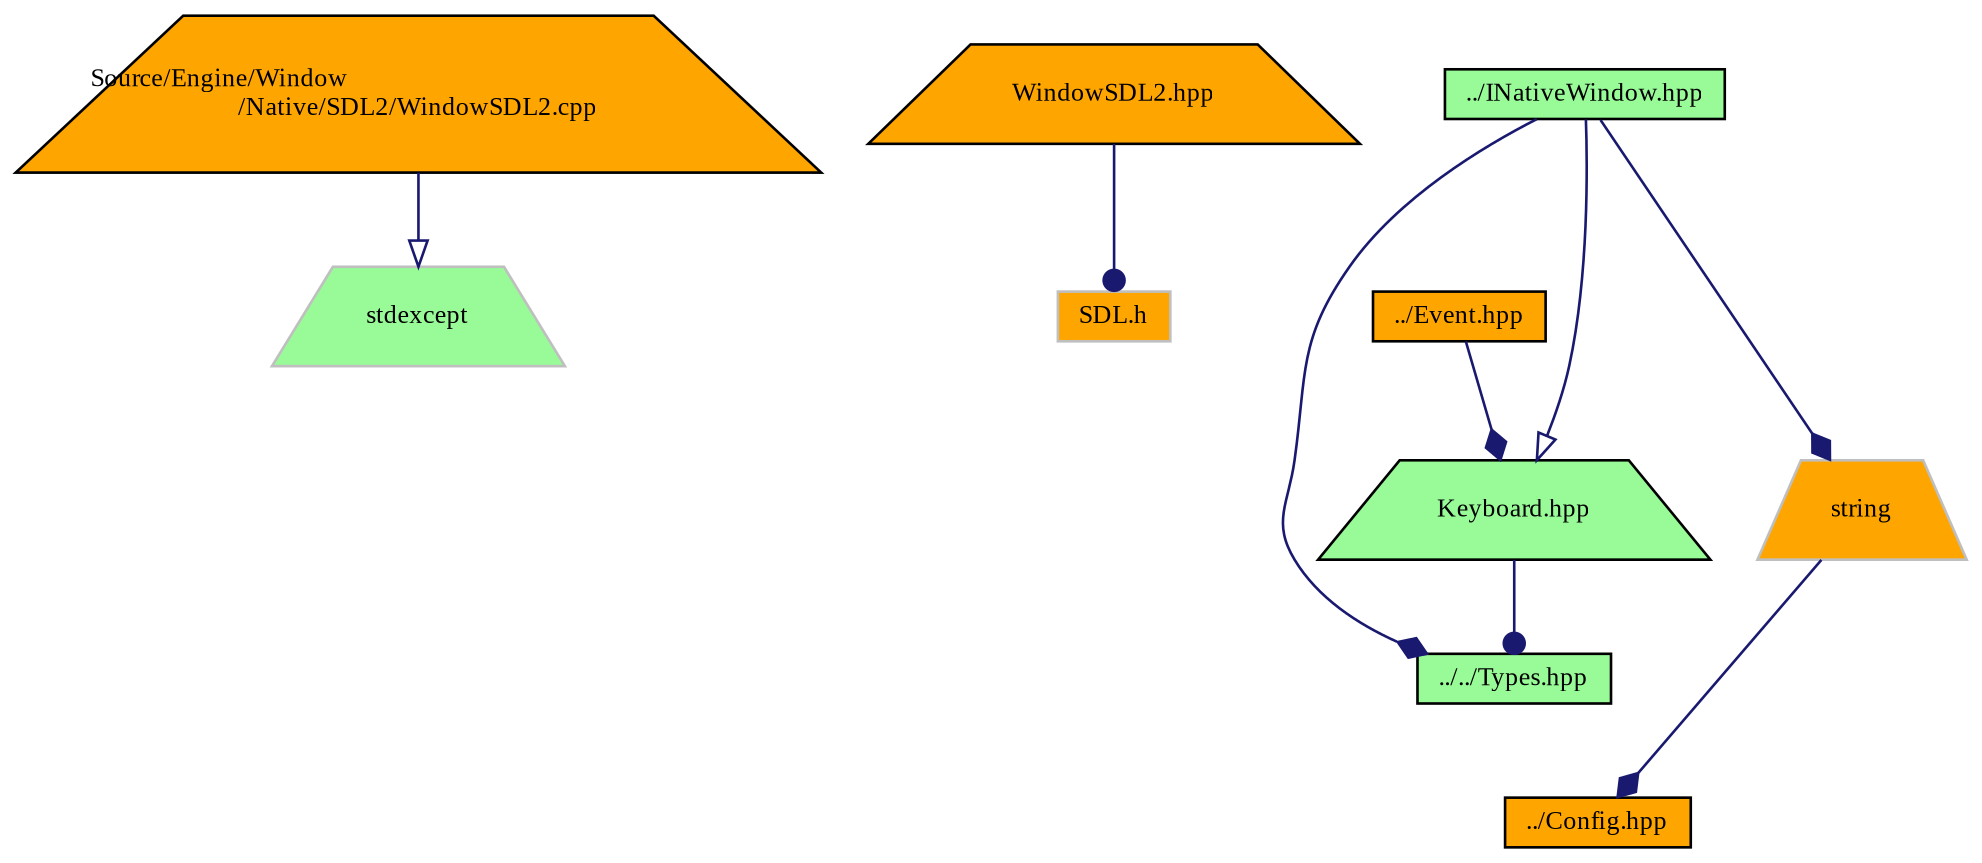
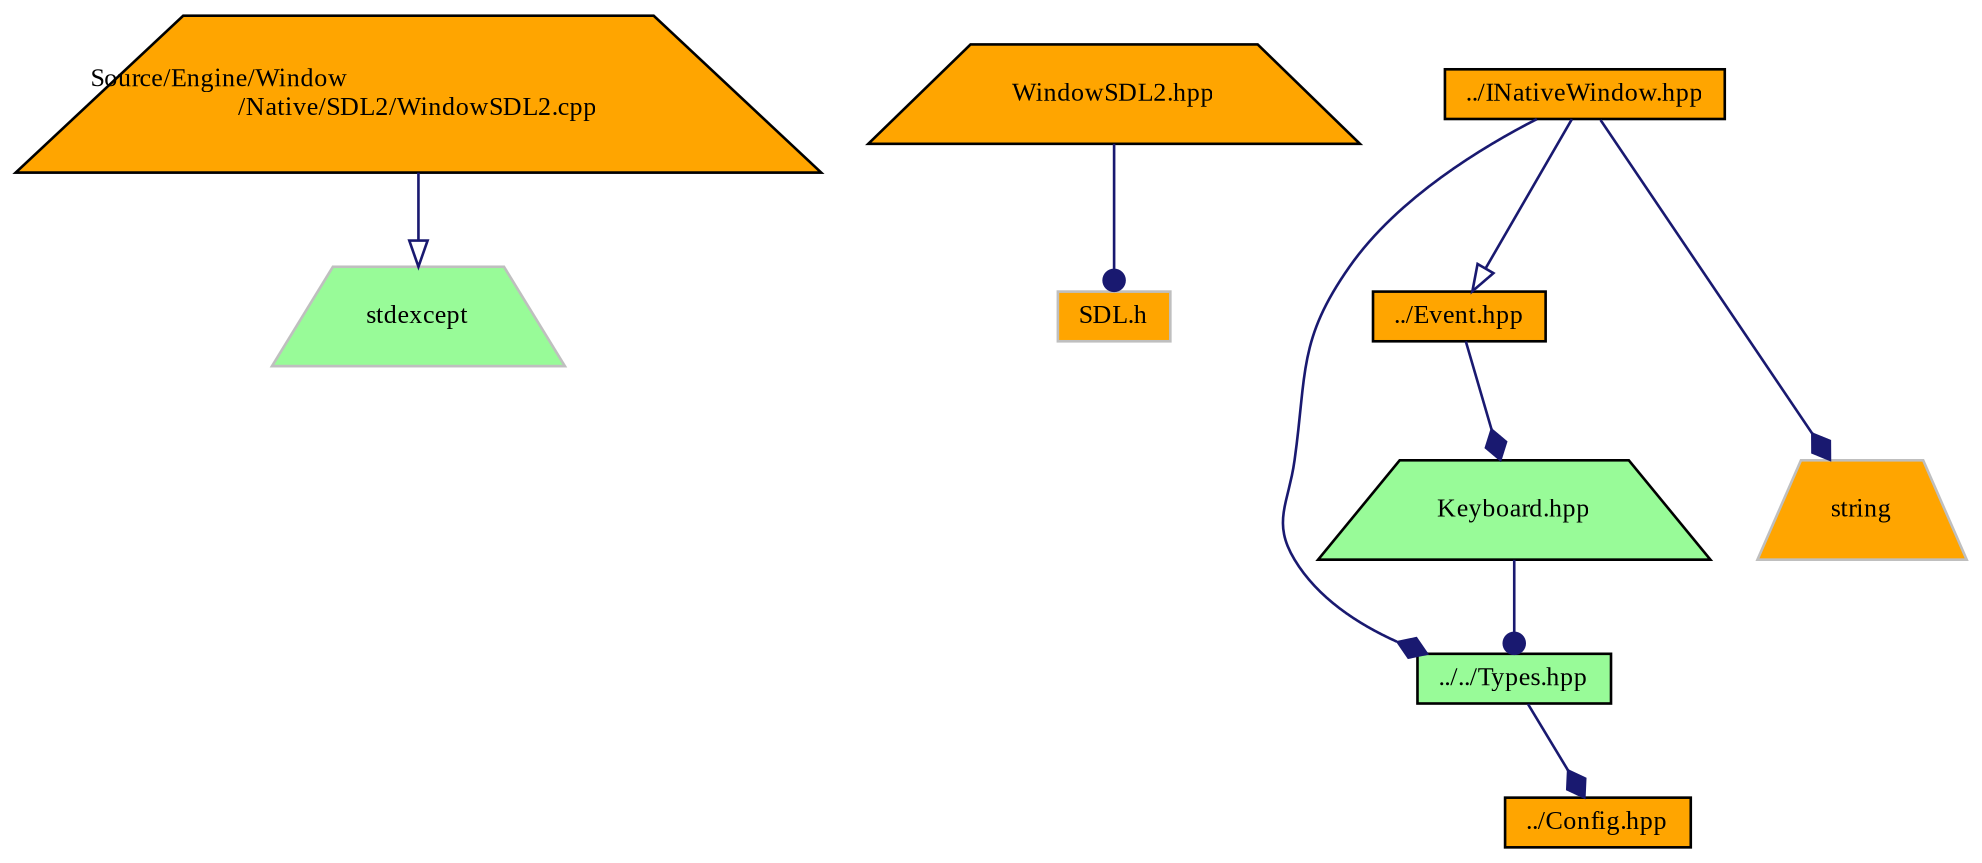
(1585, 94) -> (1585, 94)
(1582, 280) -> (1529, 194)
(1730, 666) -> (1548, 737)
